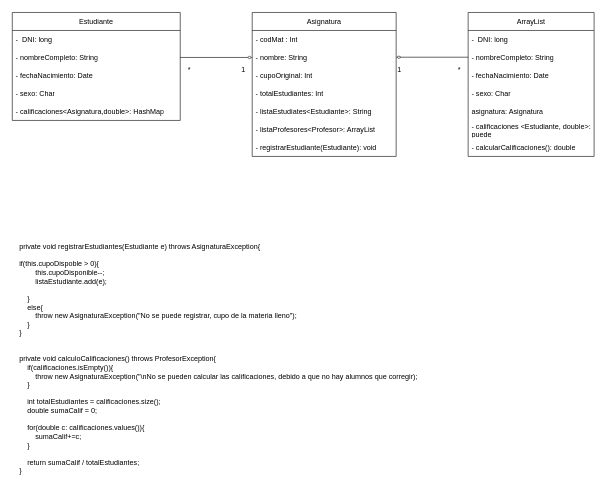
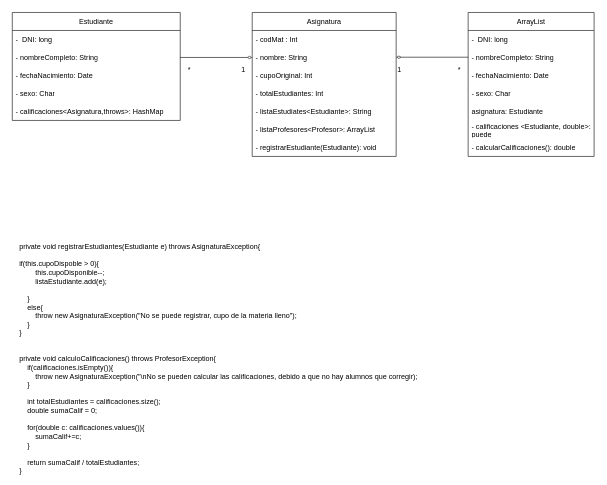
(95, 111) -> (96, 111)
(513, 111) -> (513, 111)
